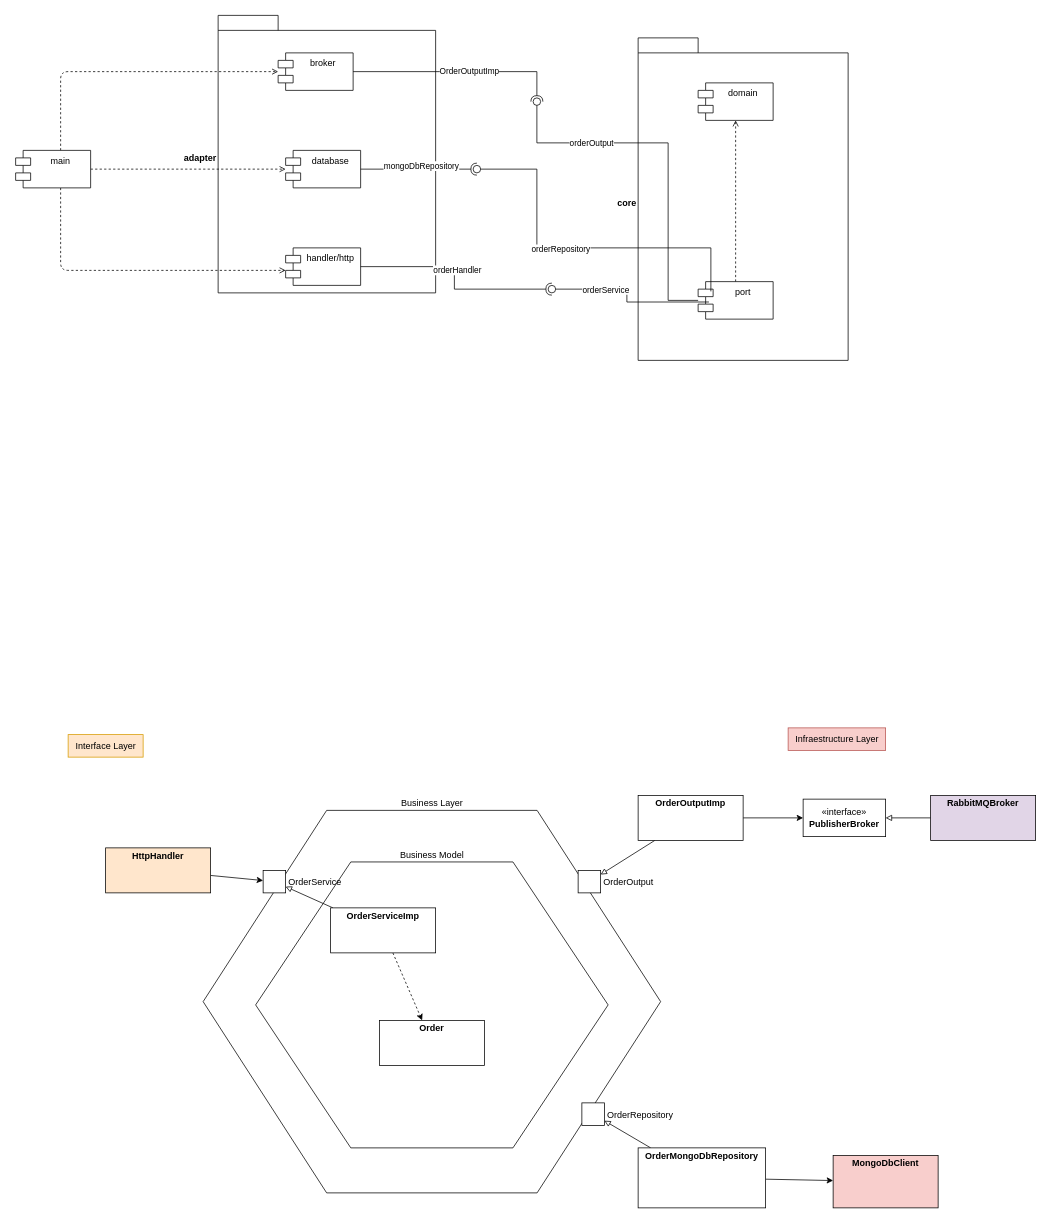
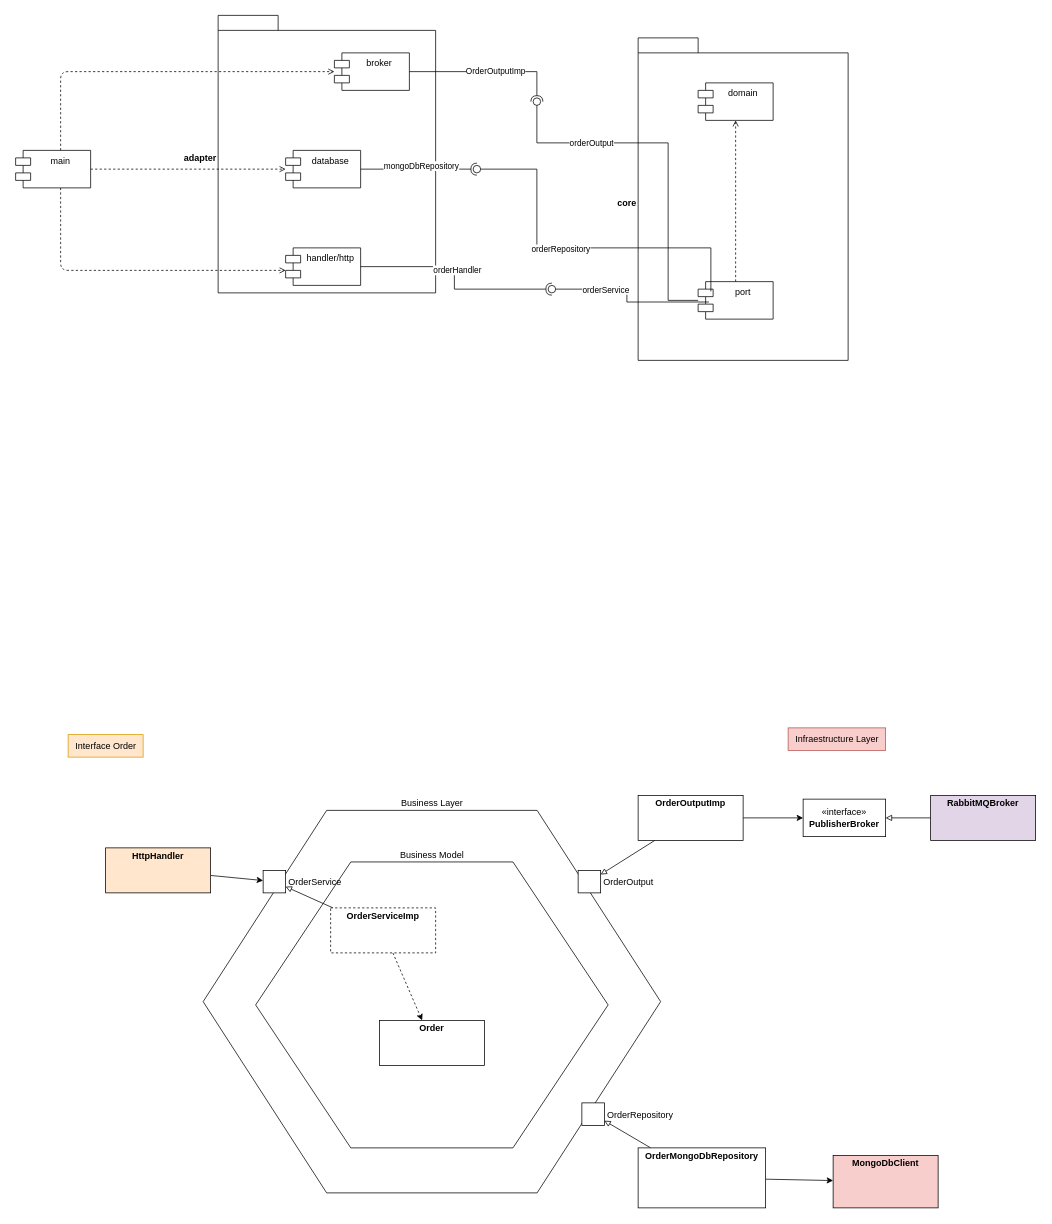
(315, 72) -> (372, 72)
(106, 746) -> (106, 746)
(383, 930) -> (383, 930)
